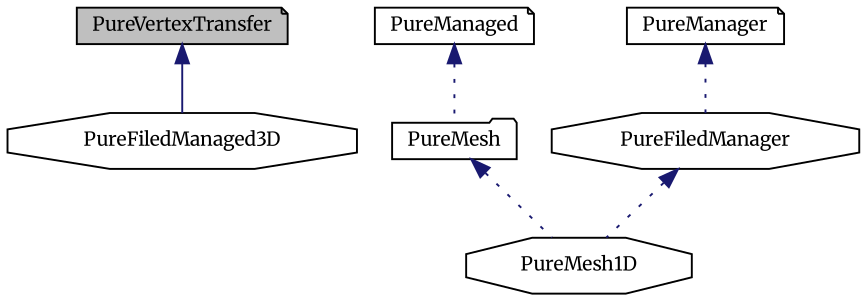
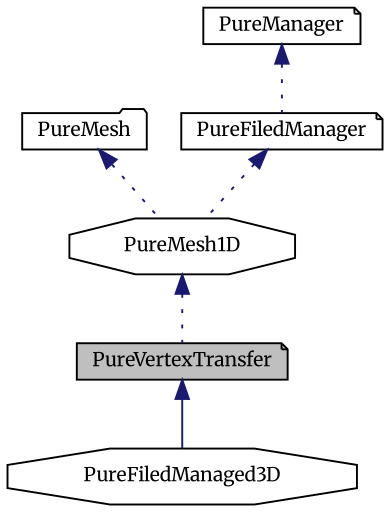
(454, 26) -> none
(705, 141) -> (282, 131)
none -> (182, 318)
